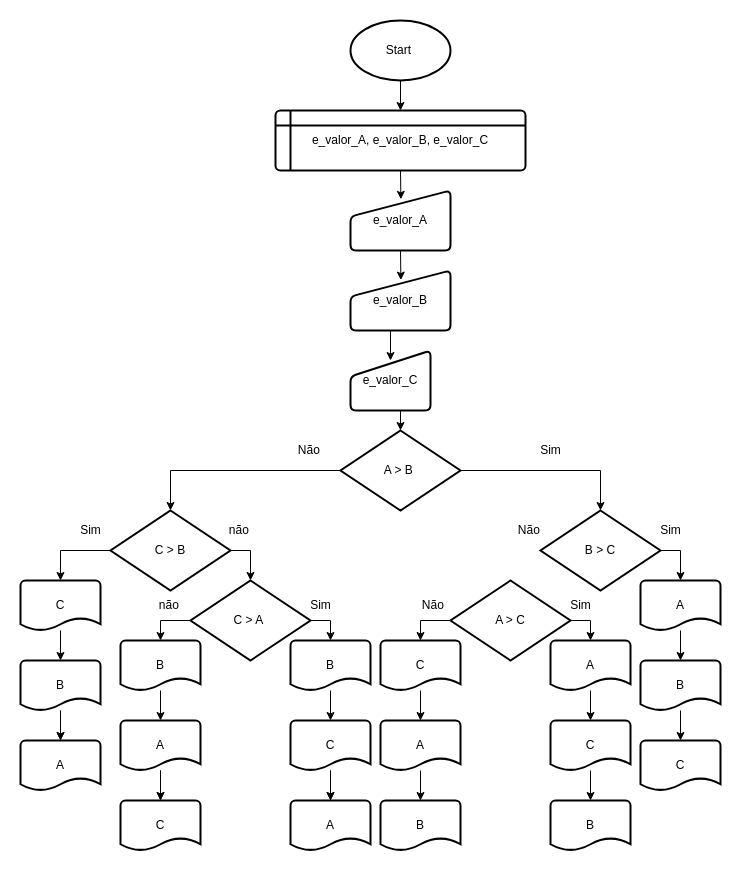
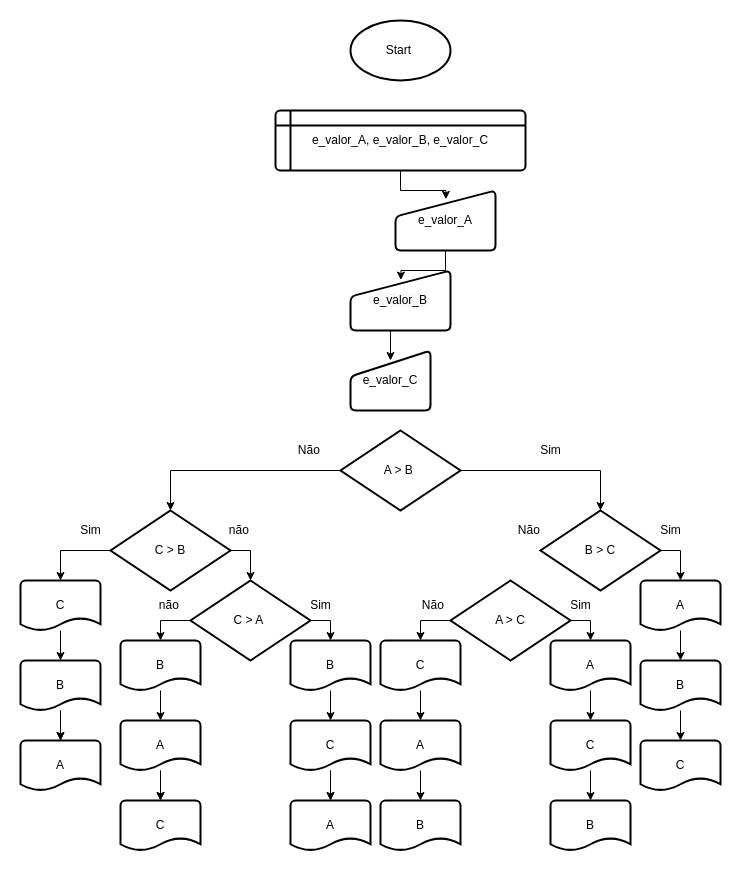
(401, 92) -> none
(401, 221) -> (446, 221)
(401, 416) -> none
